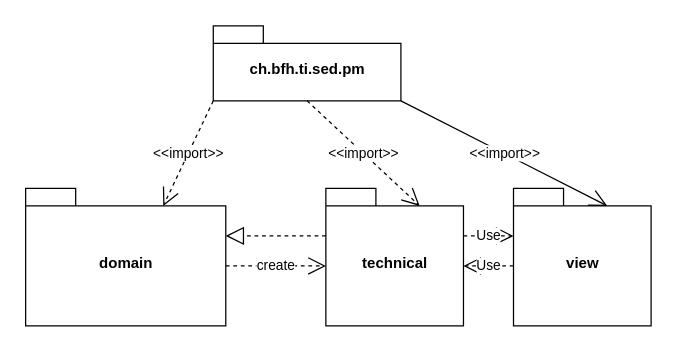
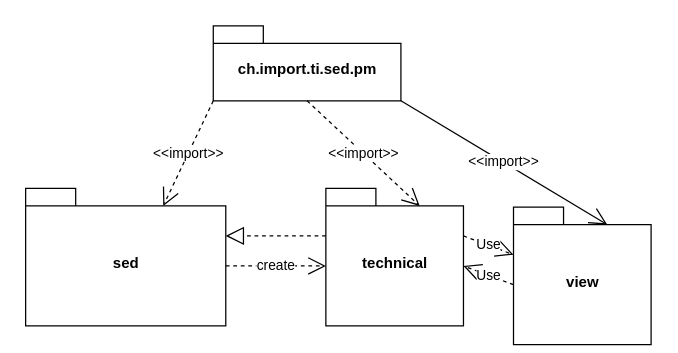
(308, 69) -> (308, 69)
(582, 257) -> (582, 276)
(126, 263) -> (126, 263)
